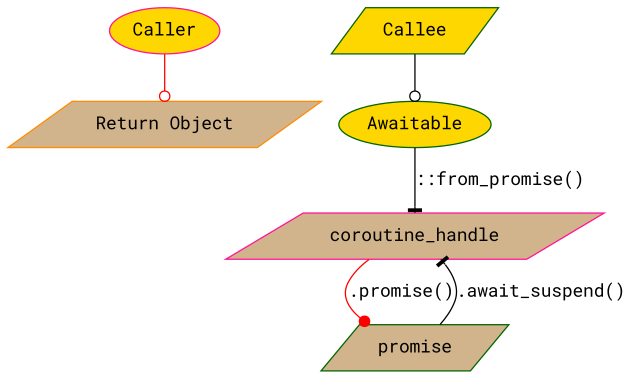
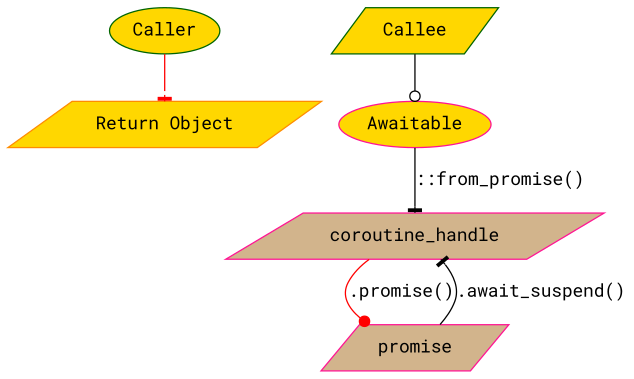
(165, 31) -> (165, 31)
(165, 73) -> (165, 73)
(165, 124) -> (165, 124)
(415, 124) -> (415, 124)
(415, 348) -> (415, 348)
